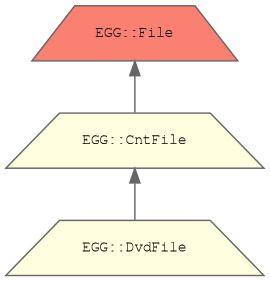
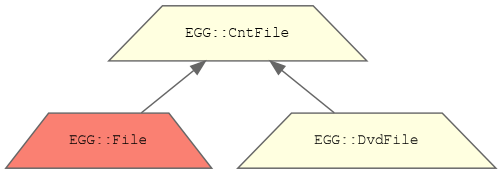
(135, 94) -> (168, 92)
